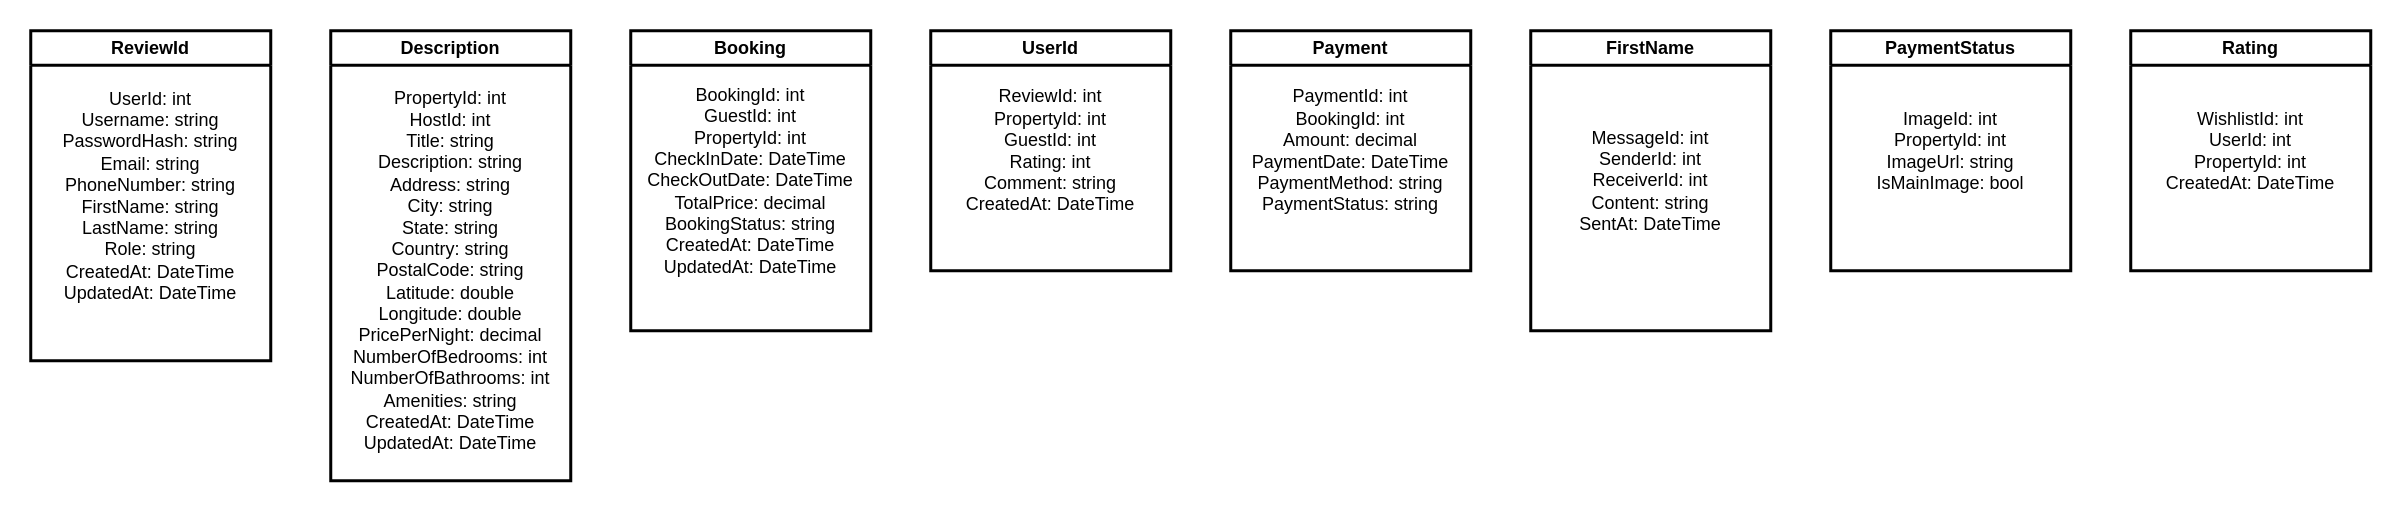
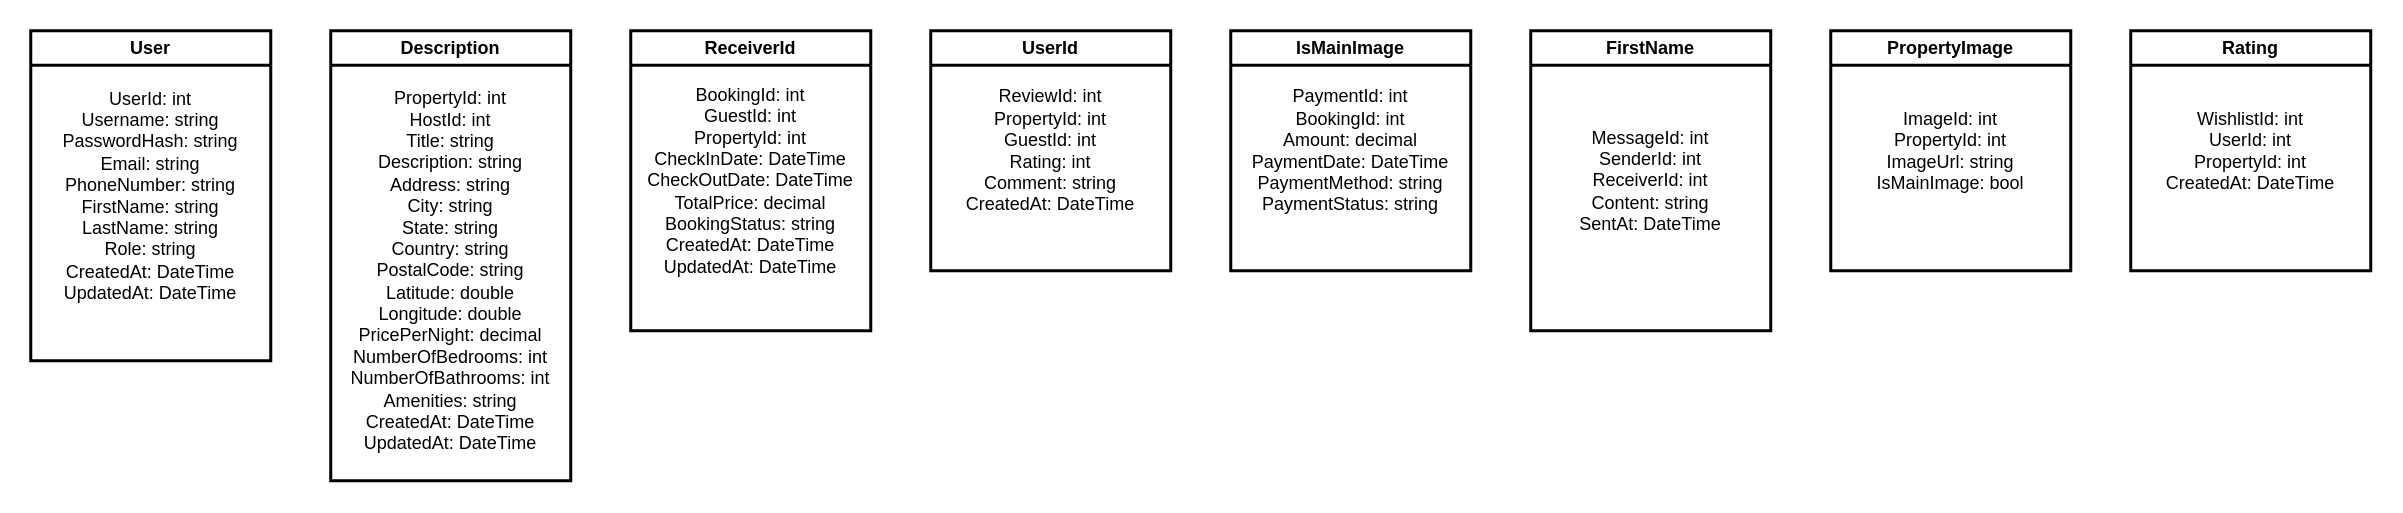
(151, 49) -> (151, 49)
(751, 49) -> (751, 49)
(1351, 49) -> (1351, 49)
(1951, 49) -> (1951, 49)
